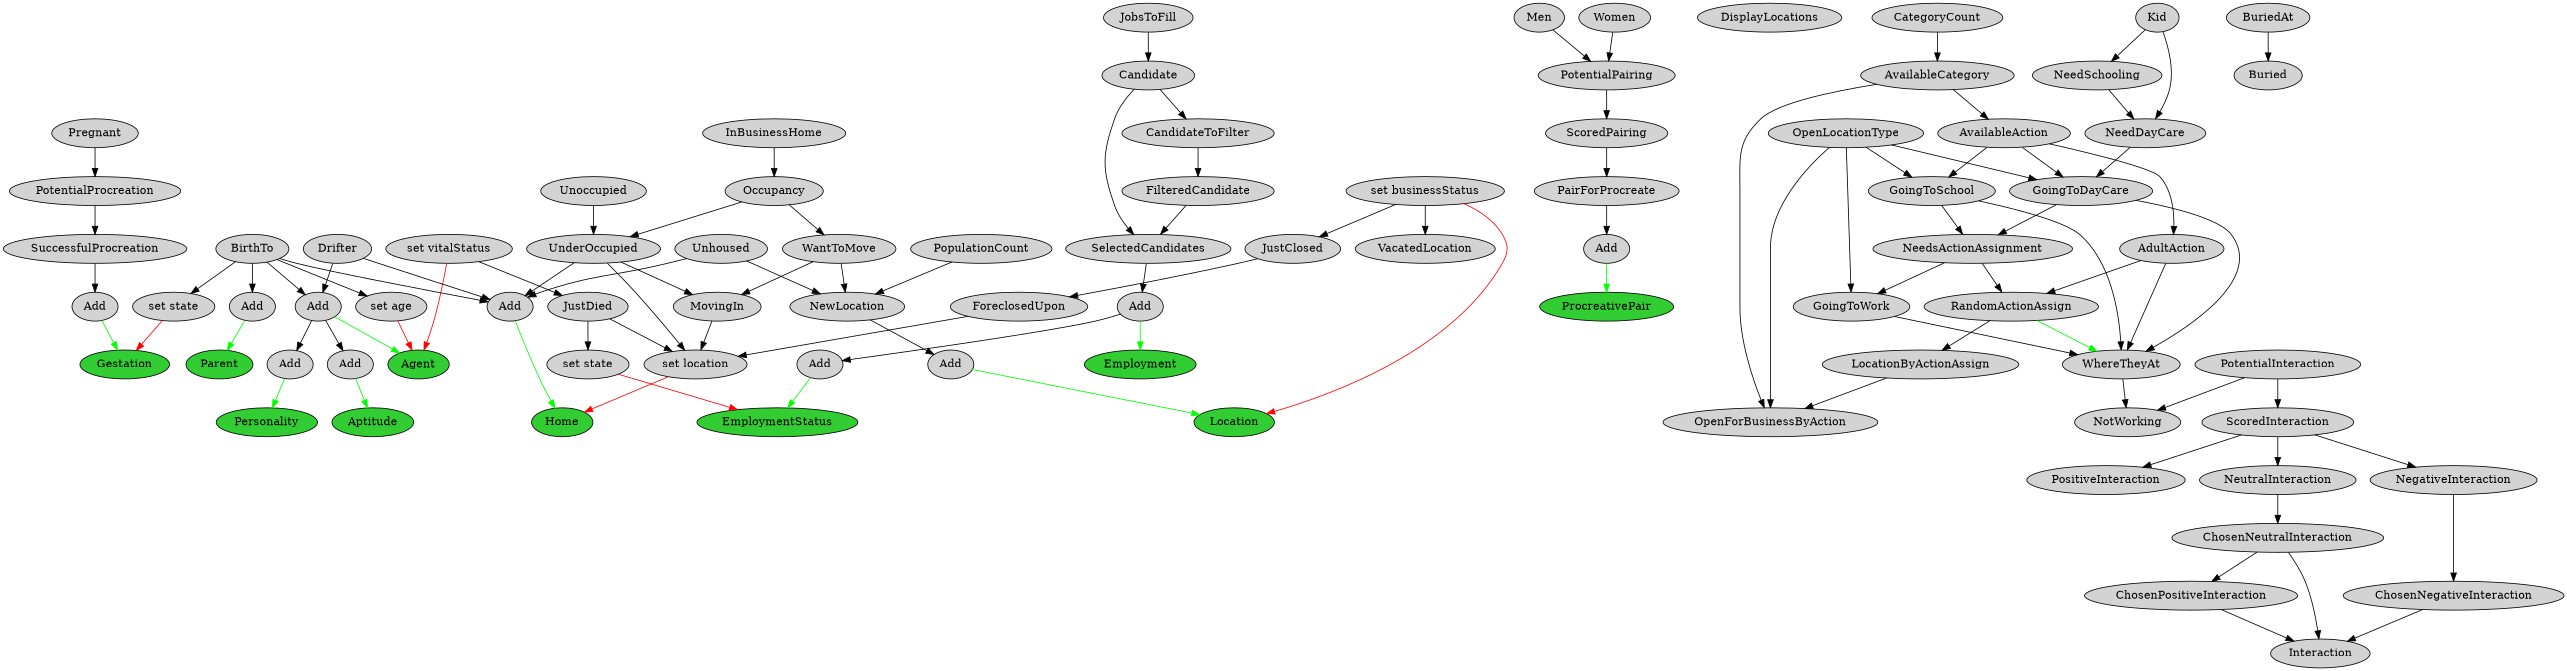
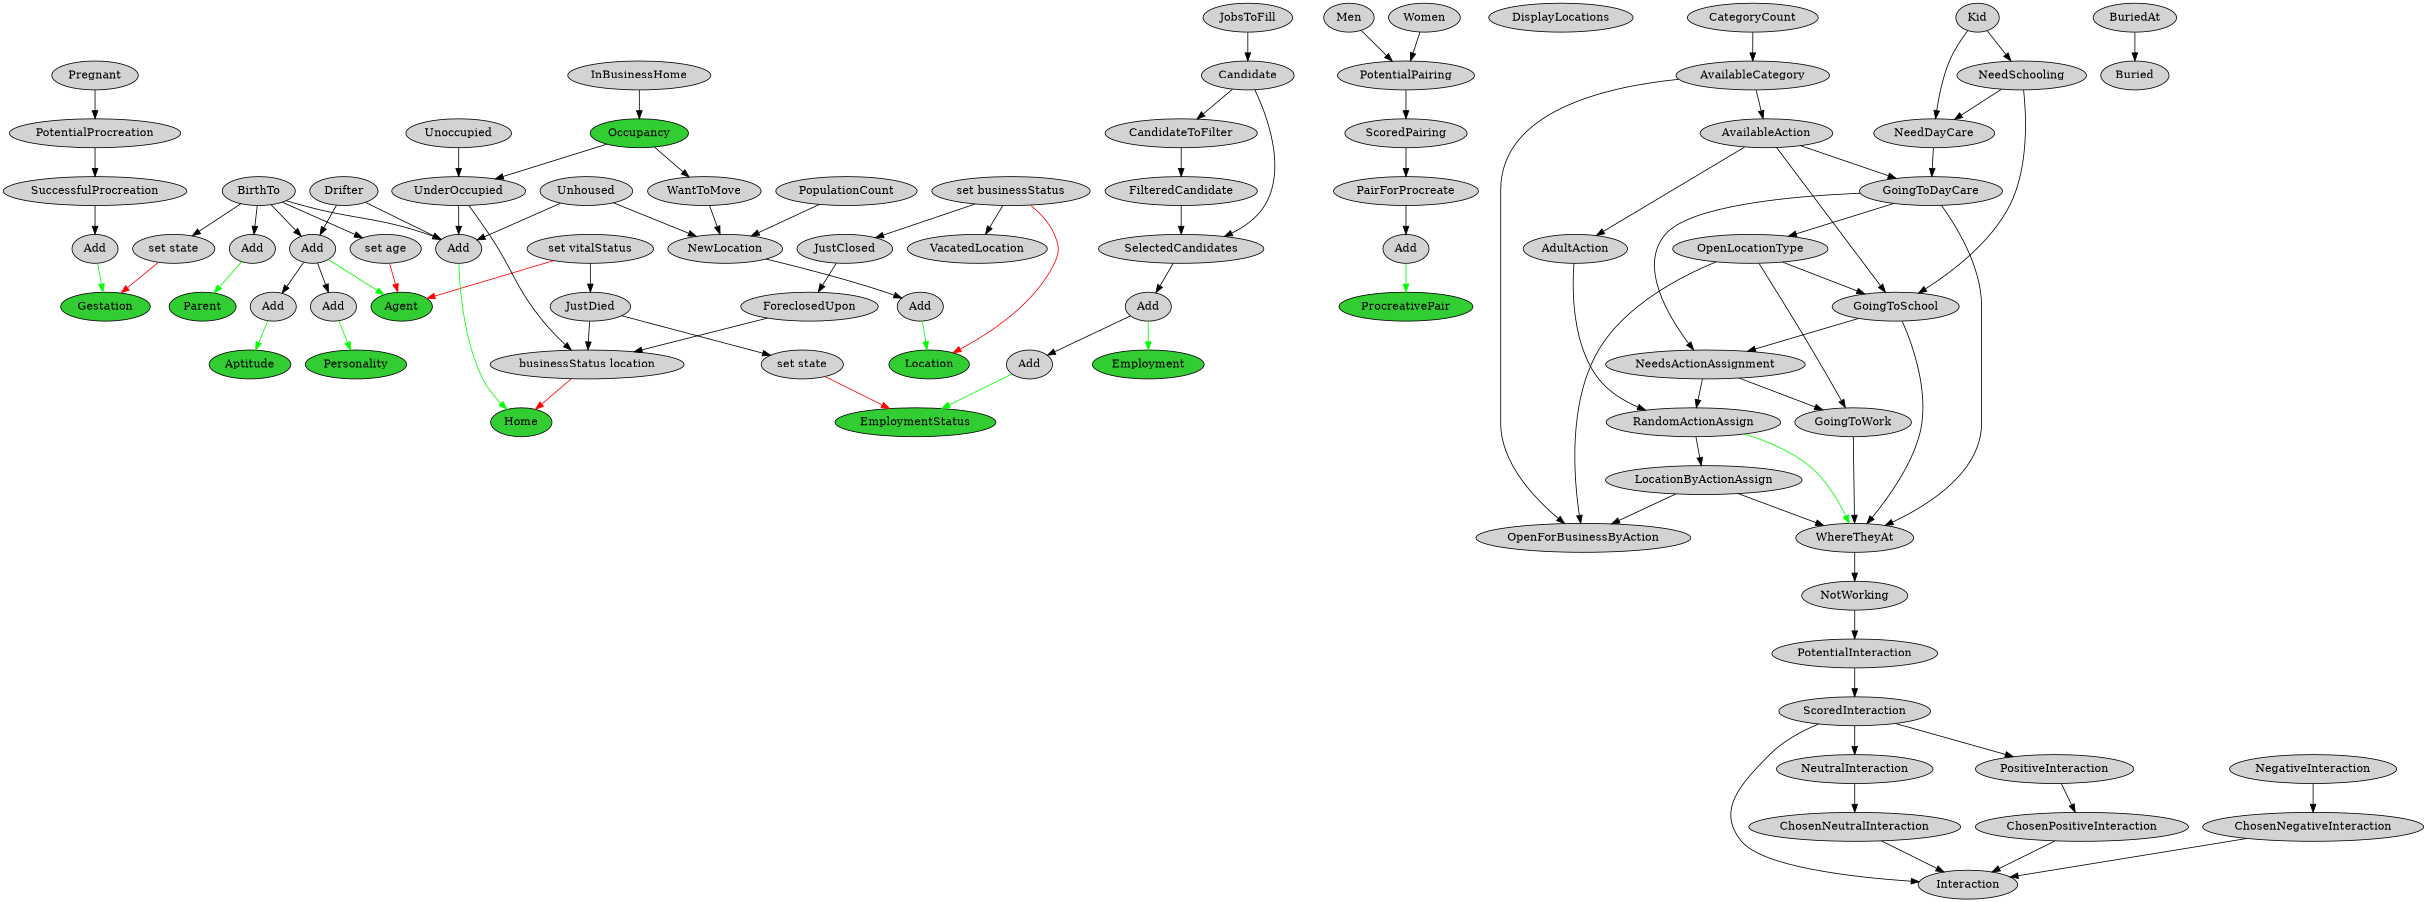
(1960, 161) -> (1845, 219)
(774, 191) -> (639, 133)
none -> (2009, 206)
(2148, 303) -> (1777, 508)
(717, 307) -> none
(696, 364) -> (587, 364)
(2205, 393) -> (1855, 621)
(2361, 450) -> (1748, 846)
(2238, 564) -> (2066, 794)
